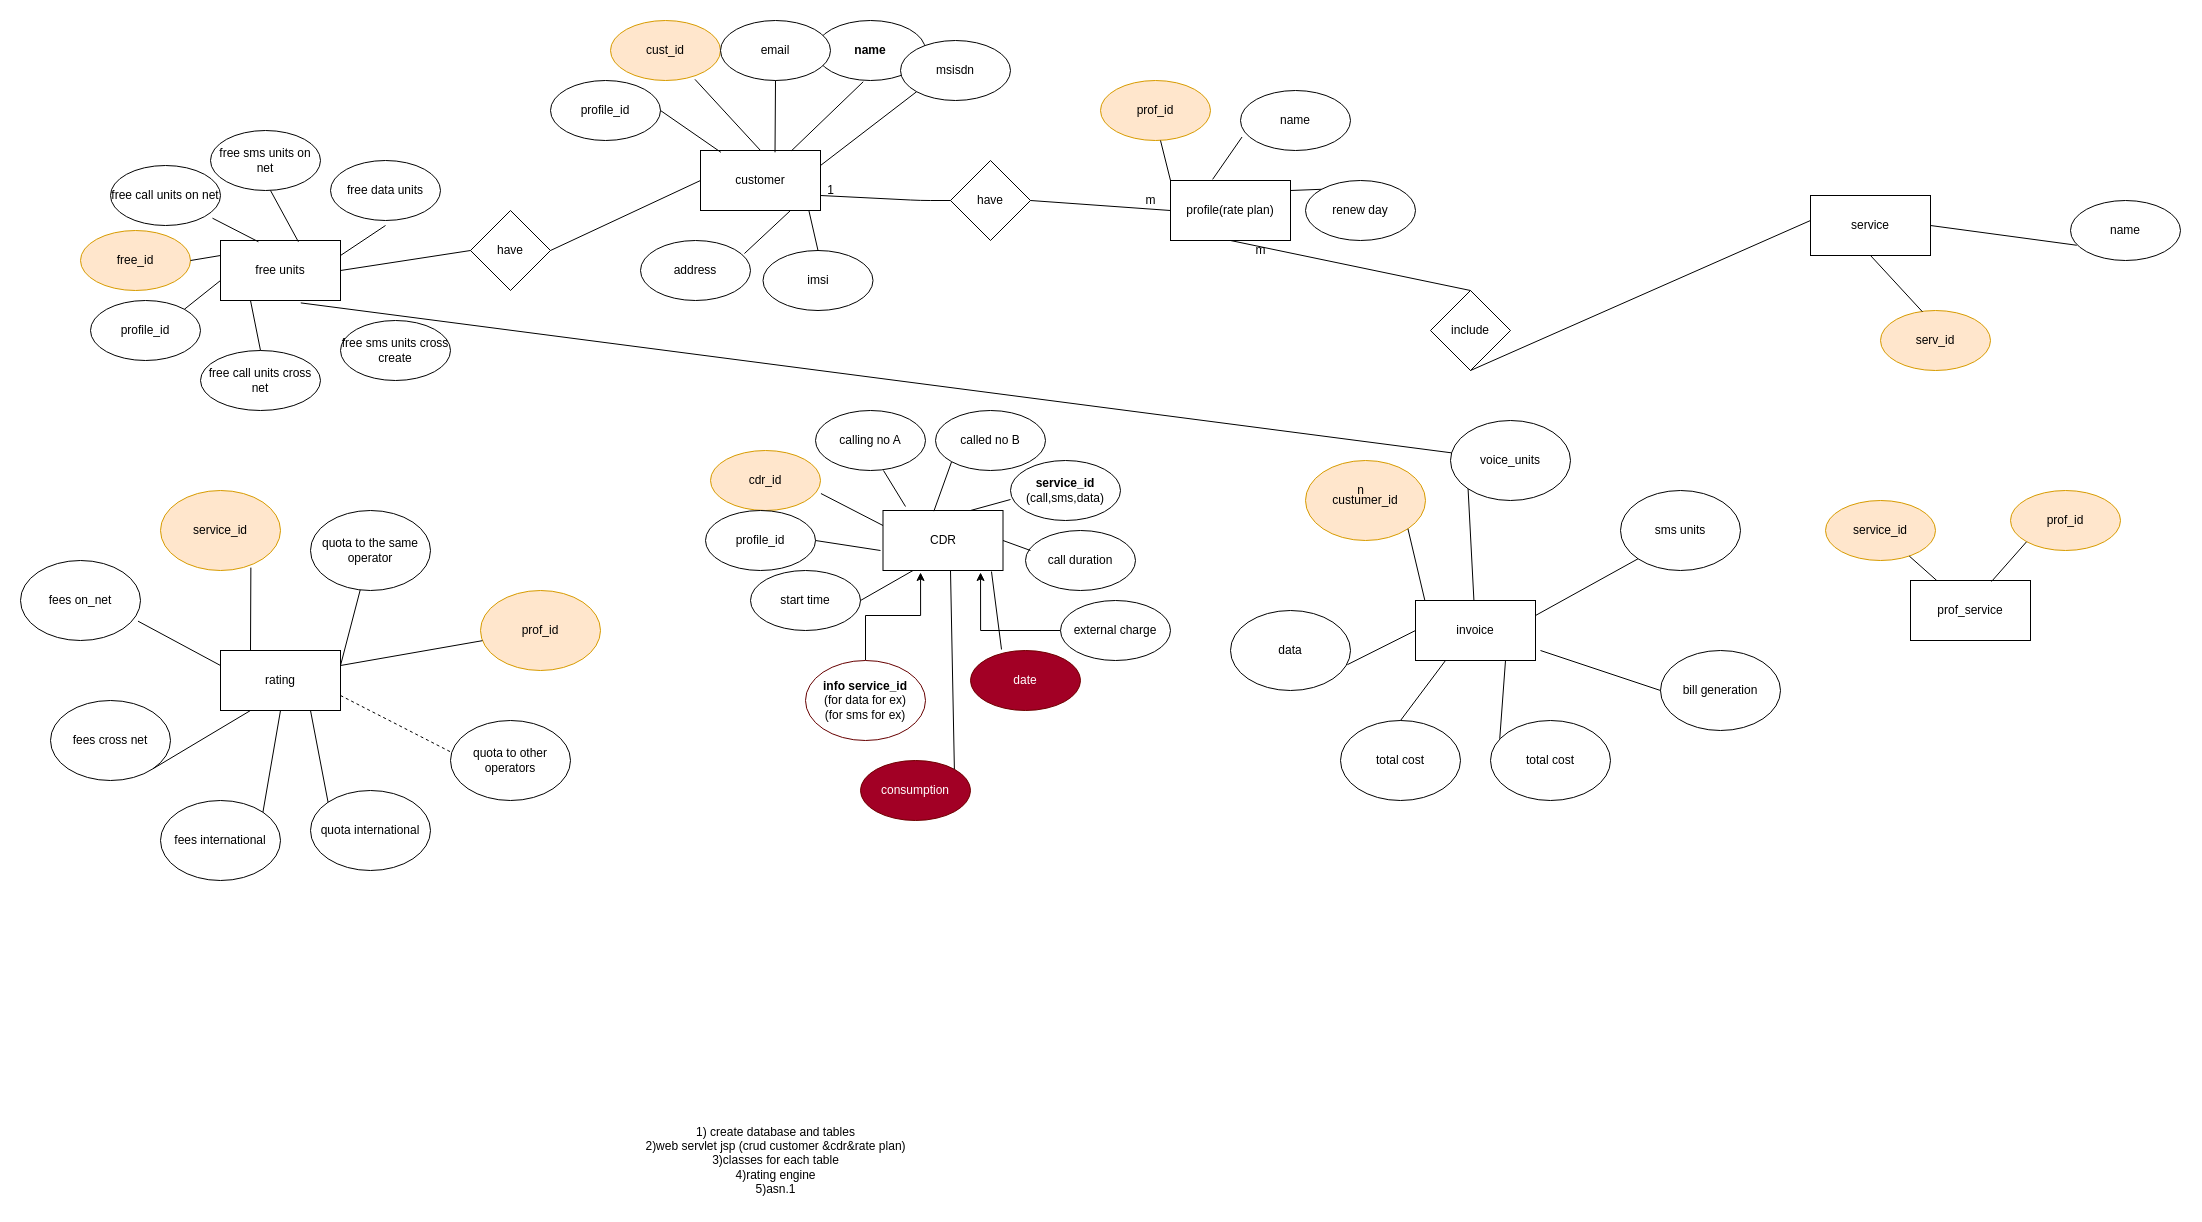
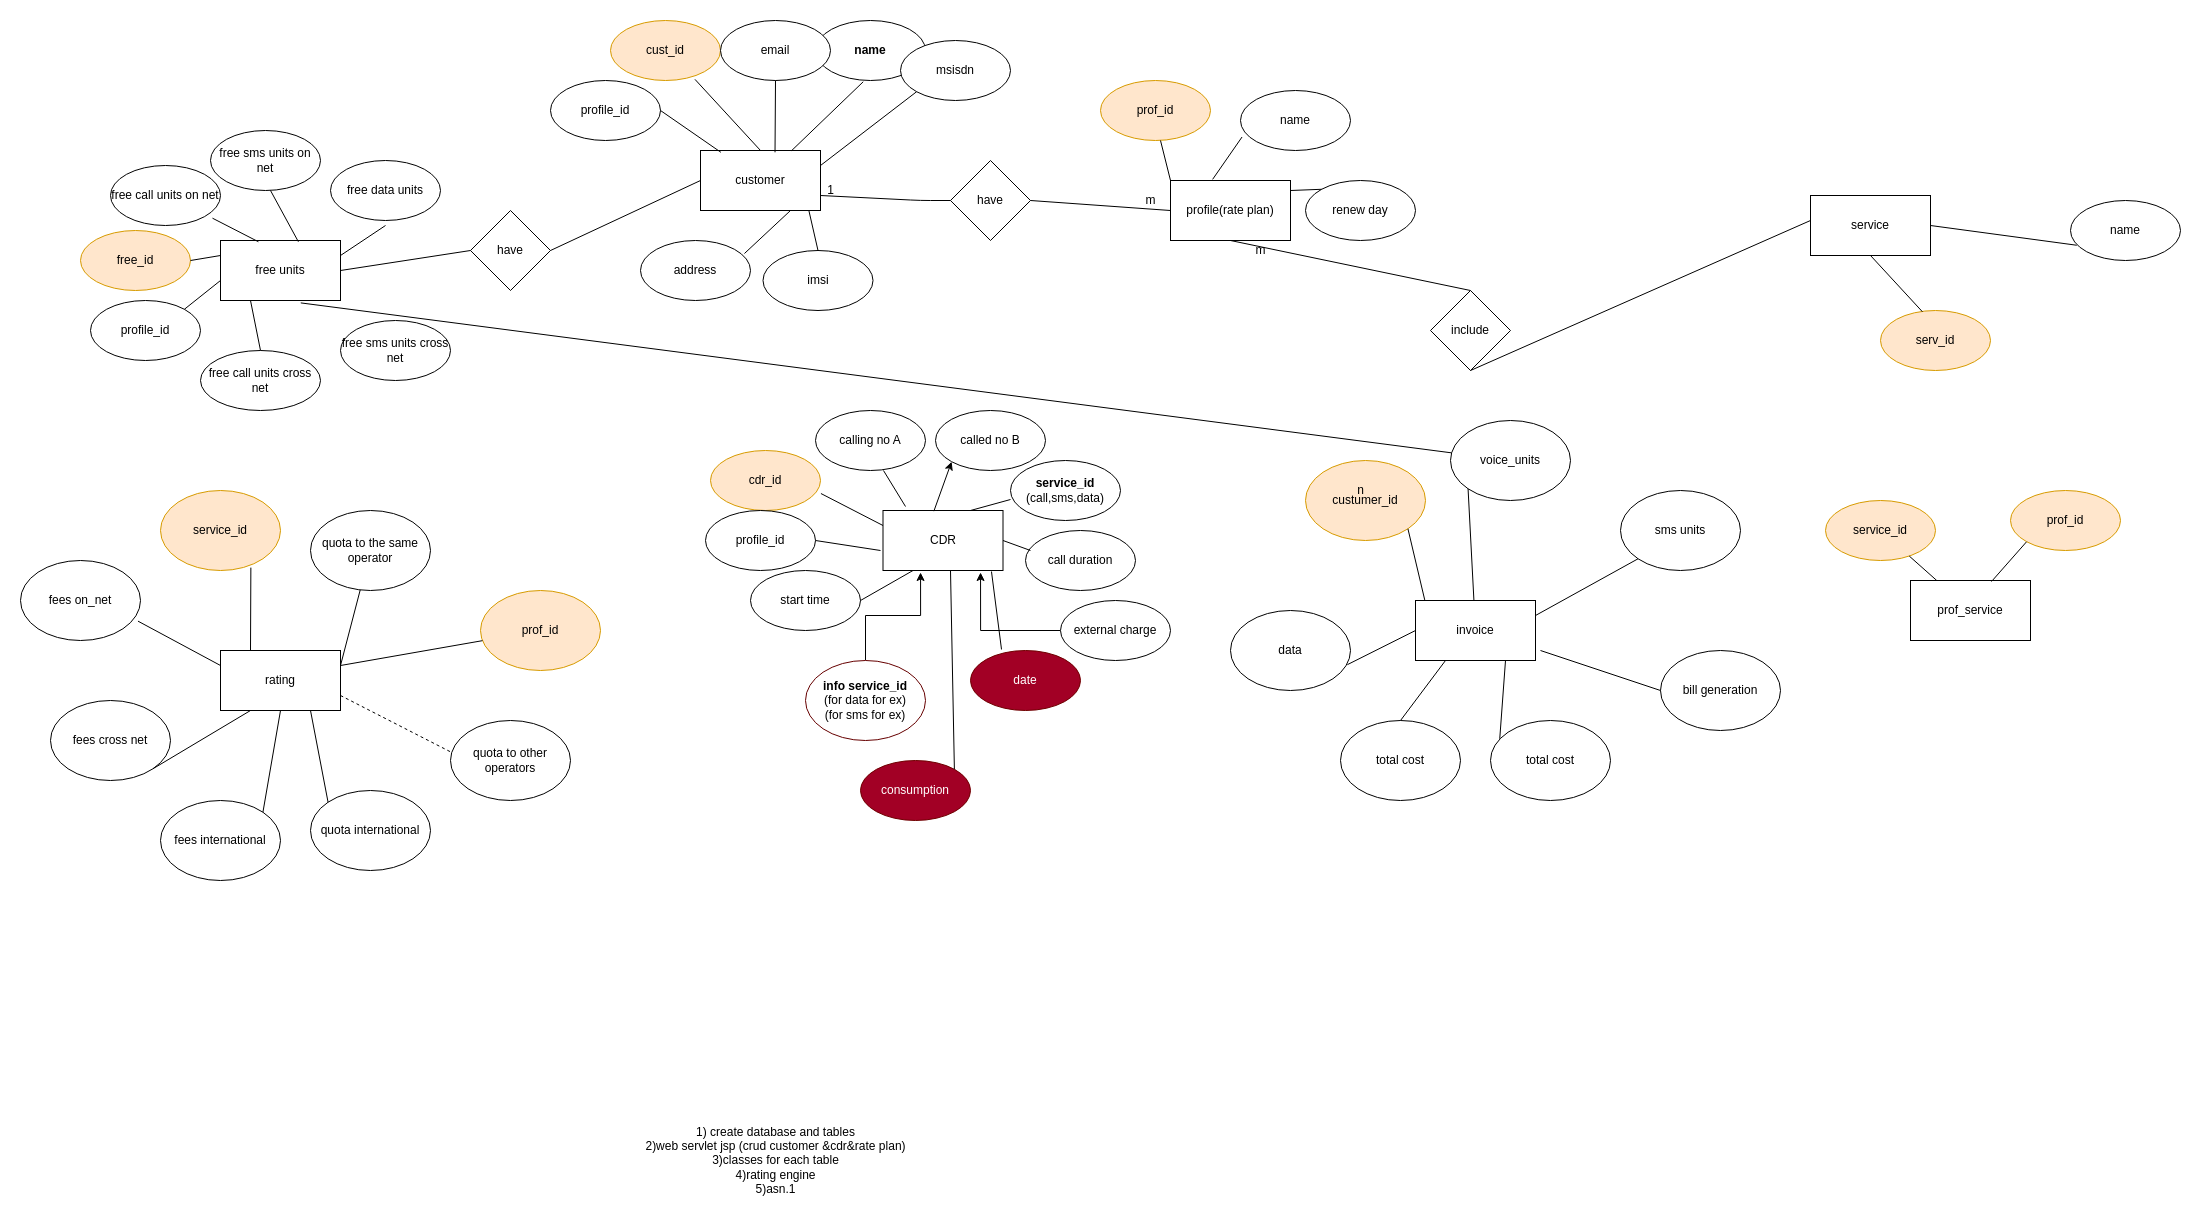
(396, 351) -> (396, 351)
(950, 466) -> (949, 469)
